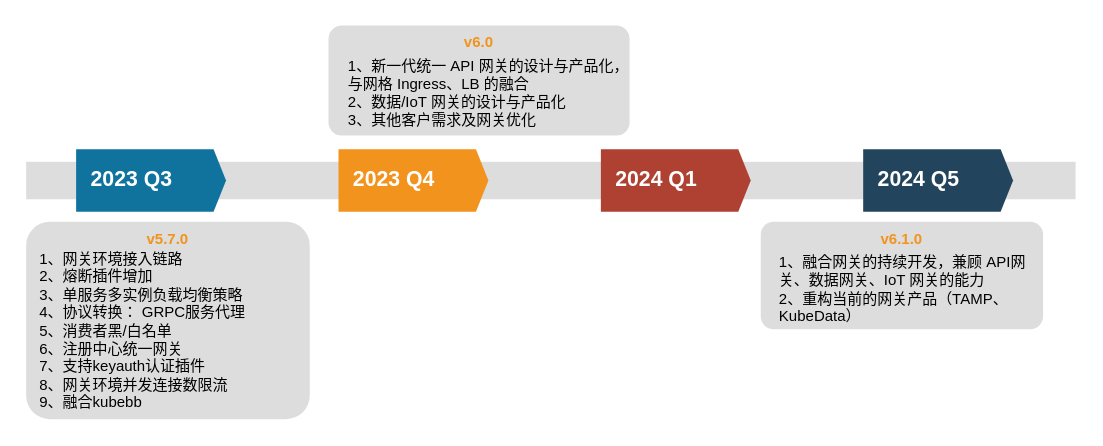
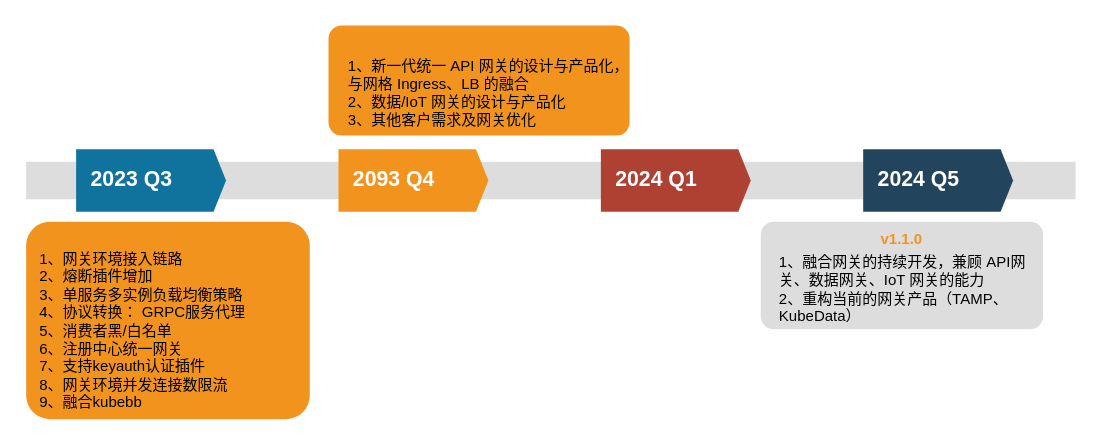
(479, 81) -> (479, 81)
(392, 181) -> (392, 181)
(902, 240) -> (902, 240)
(168, 321) -> (168, 321)
